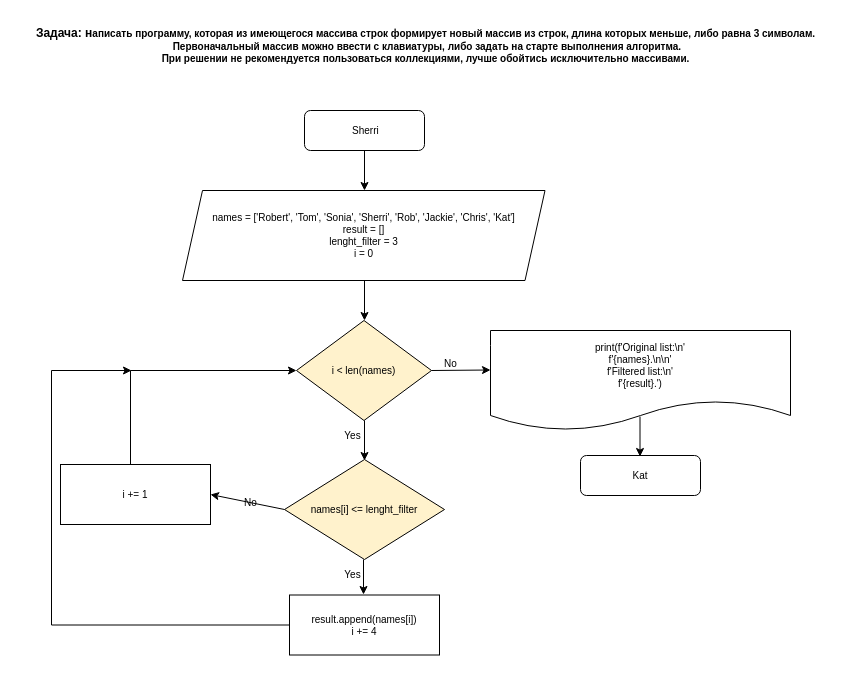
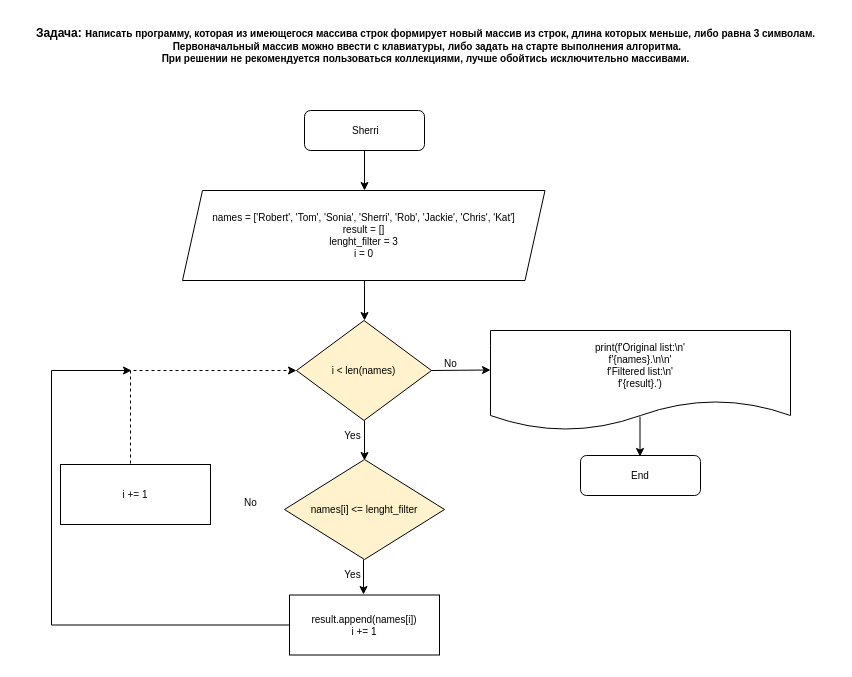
(162, 371) -> (162, 371)
(641, 476) -> (641, 476)
(251, 503) -> none
(365, 626) -> (365, 626)
